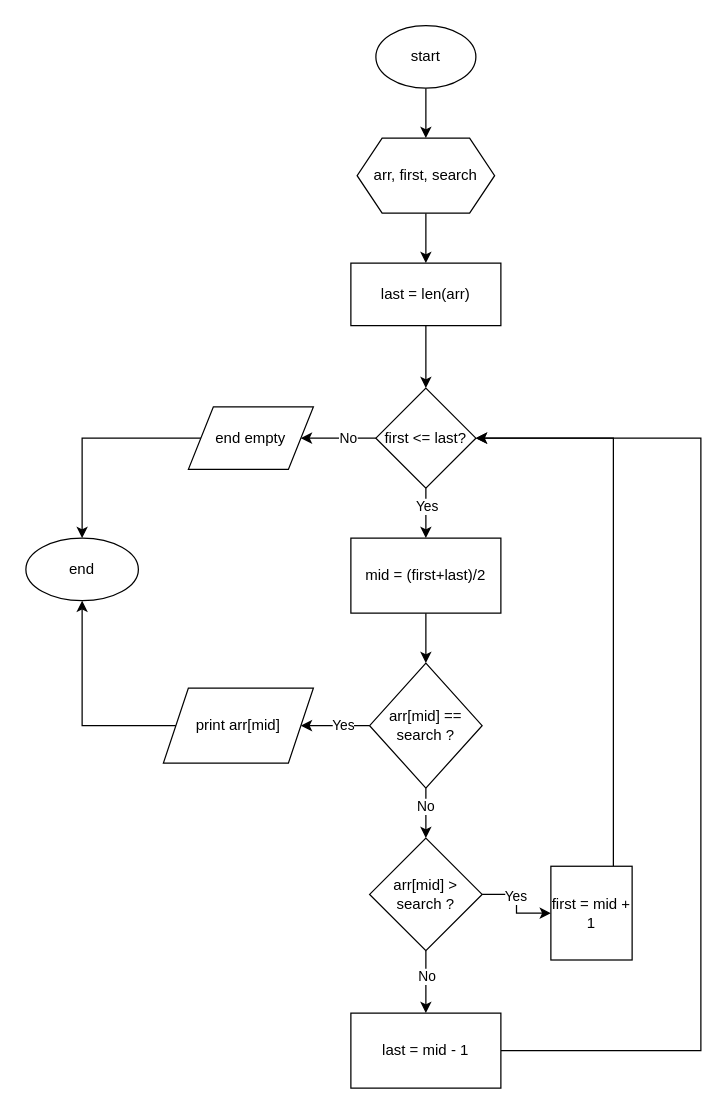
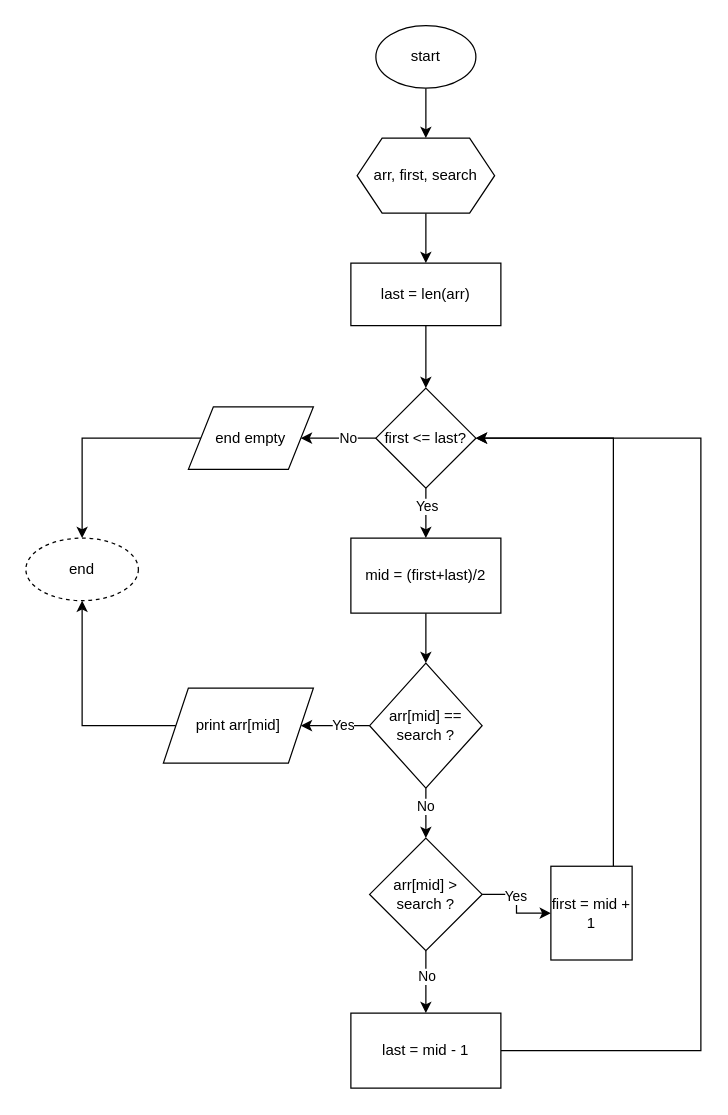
(82, 569) -> (82, 569)
